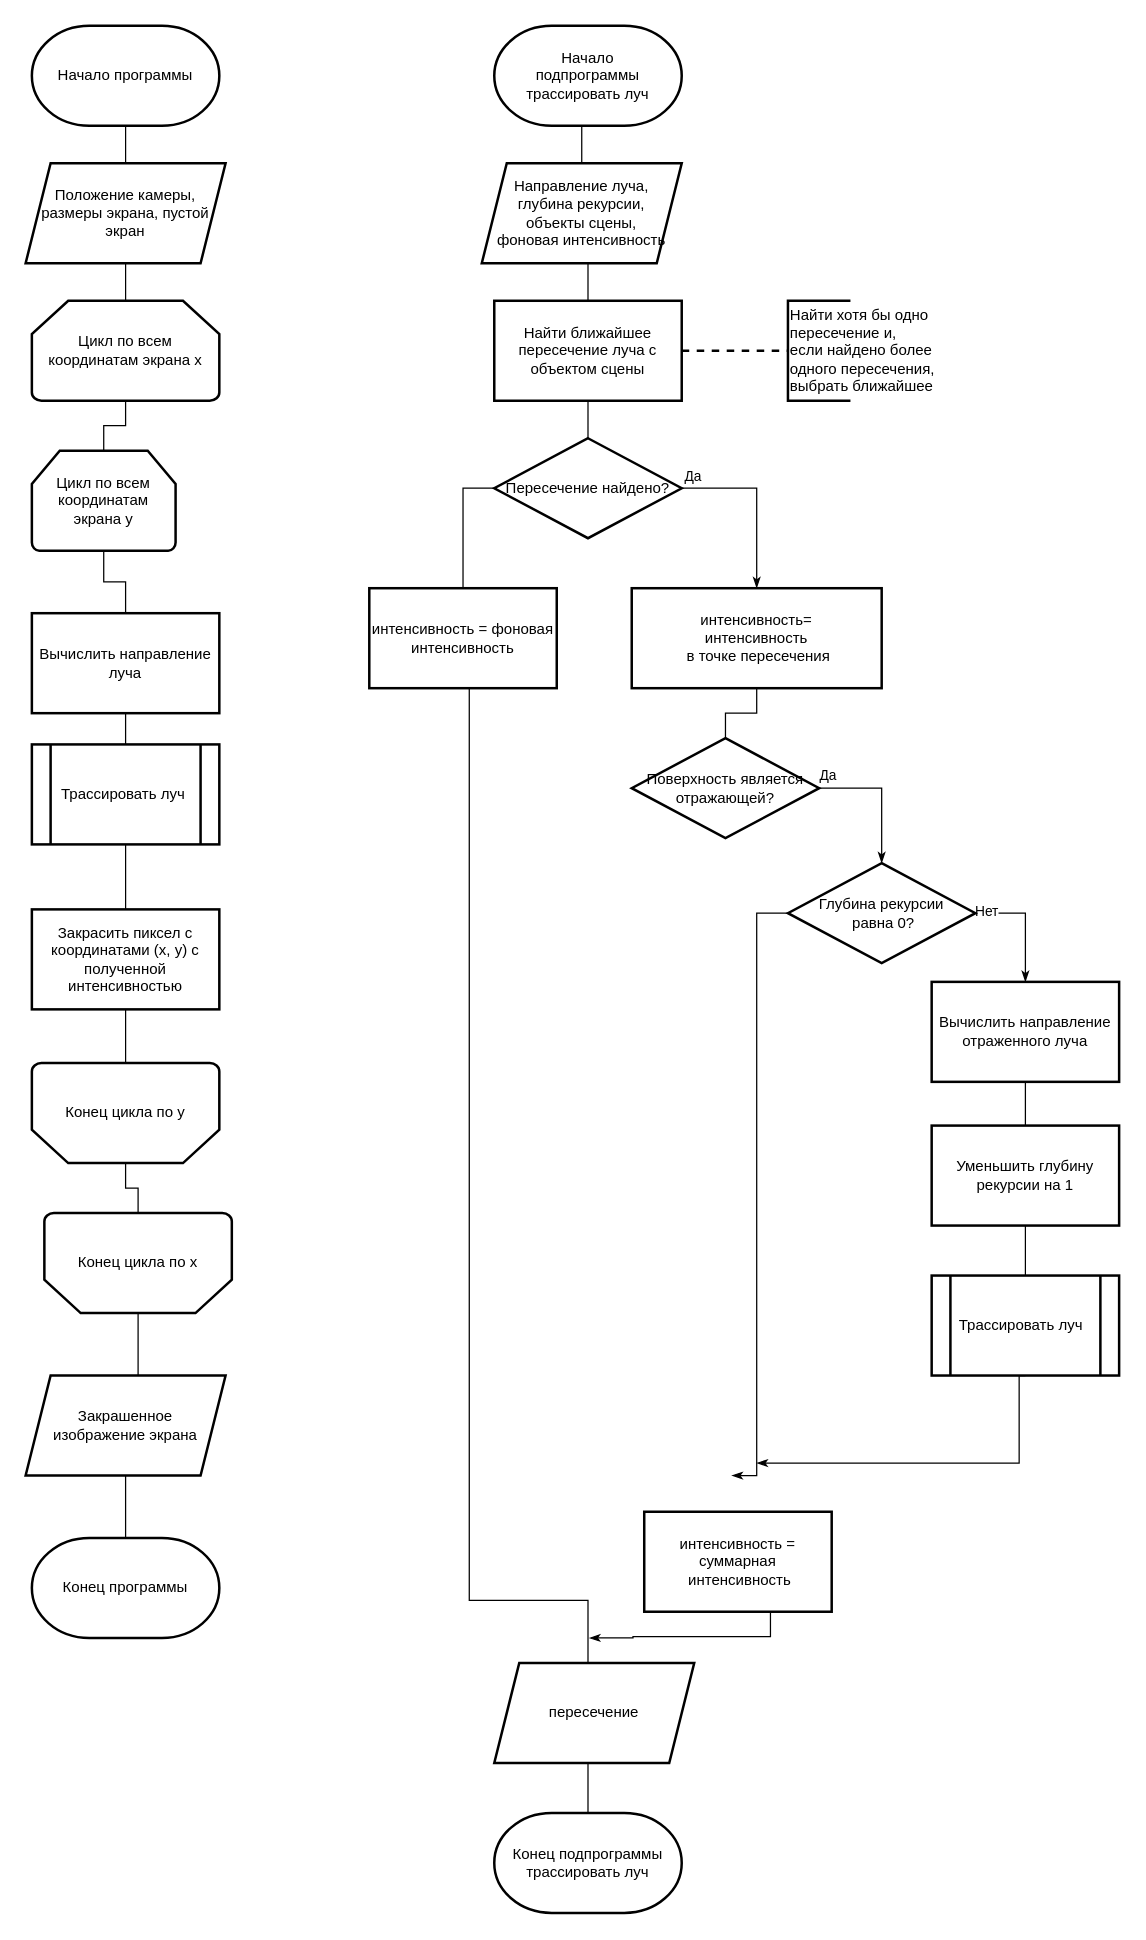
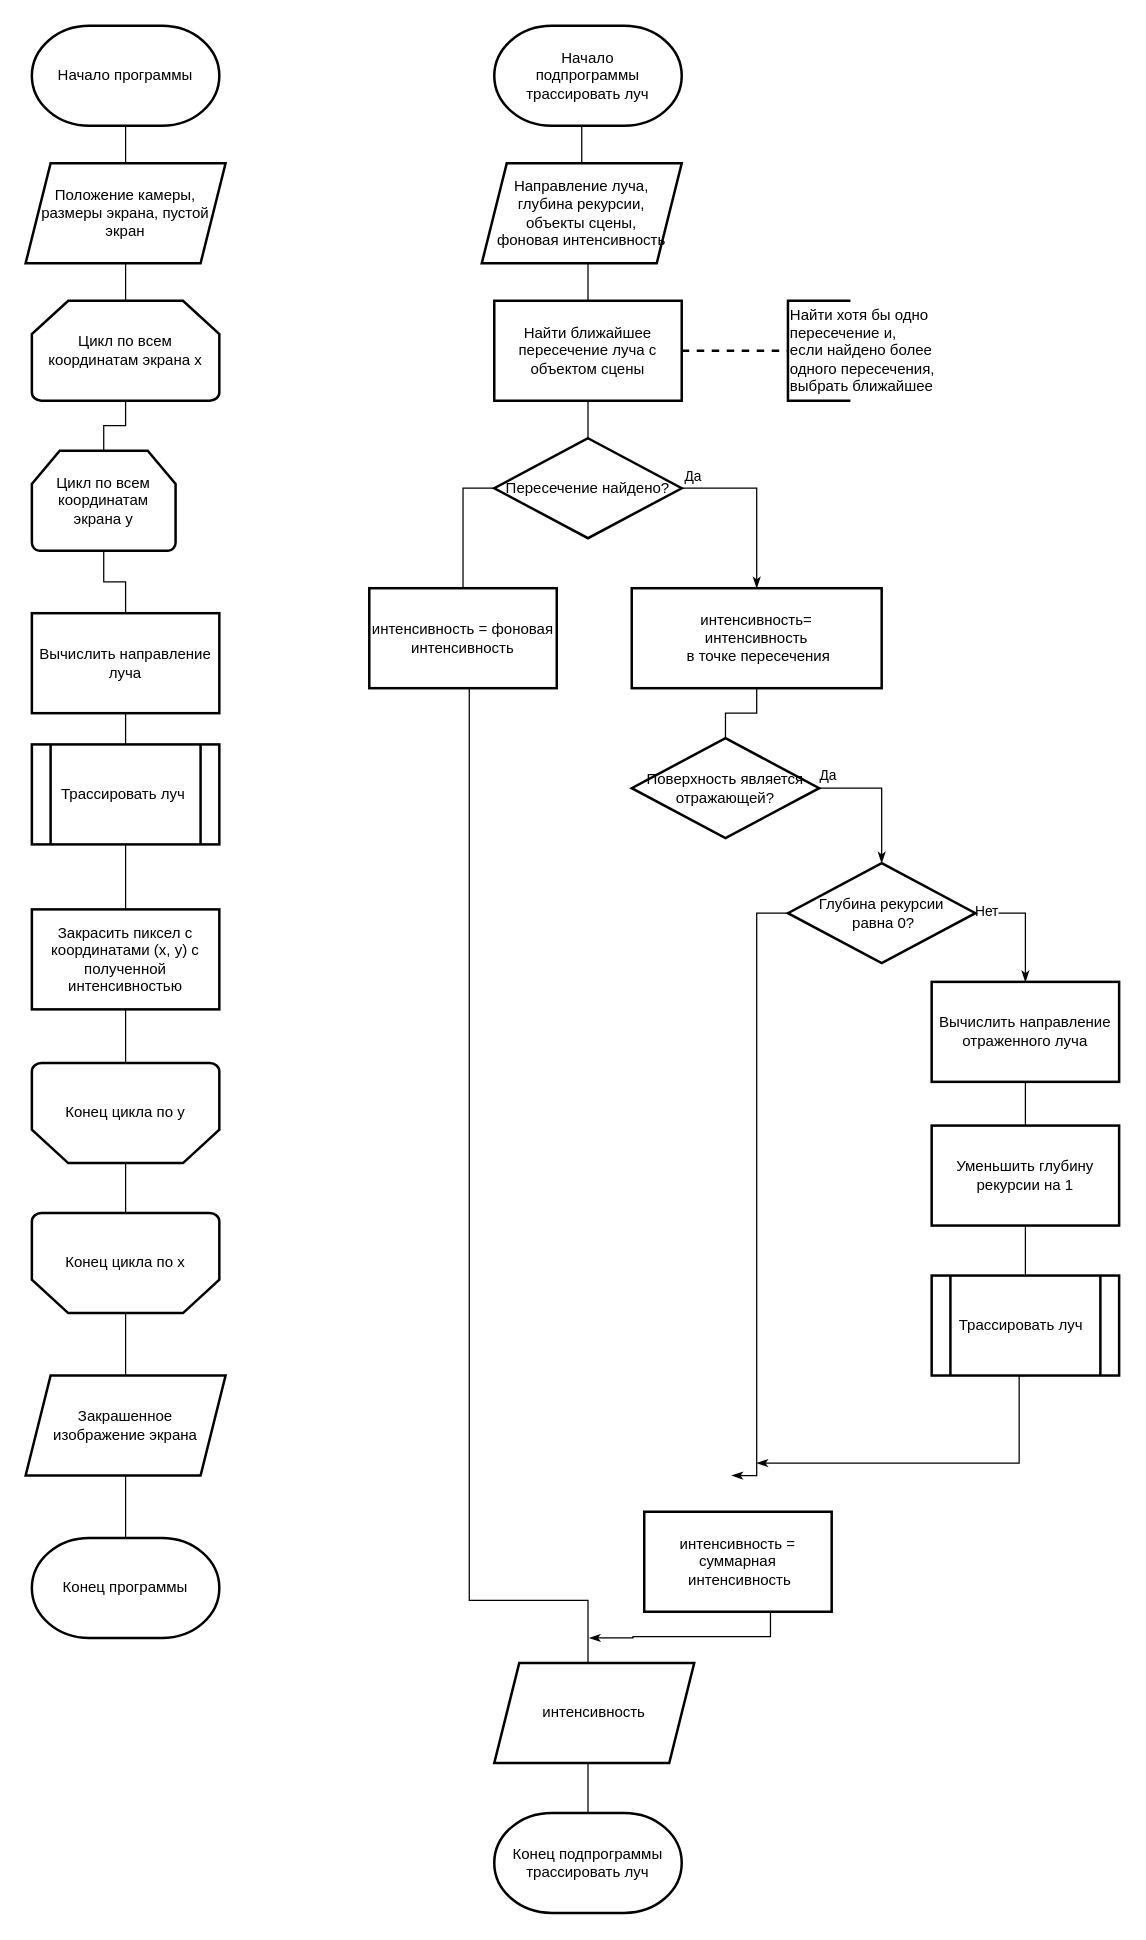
(138, 1263) -> (126, 1263)
(594, 1713) -> (594, 1713)
